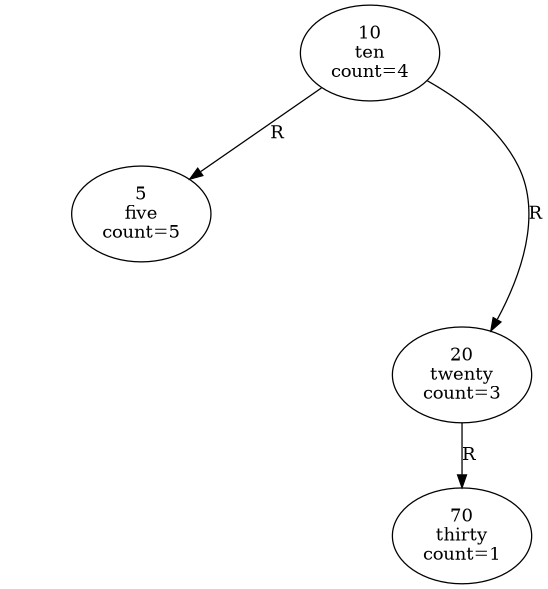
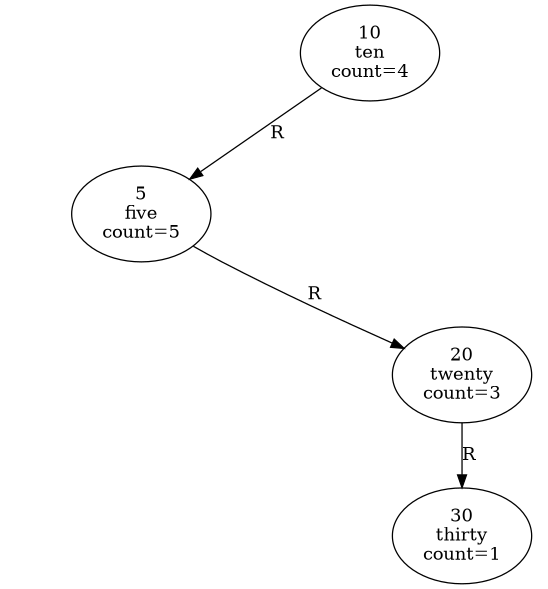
(524, 182) -> (292, 297)
(462, 536) -> (462, 536)
